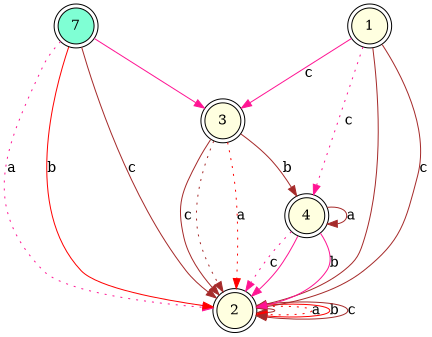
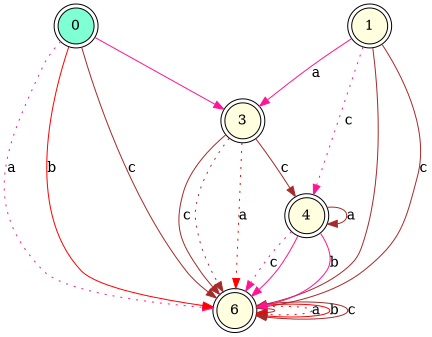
(76, 26) -> (76, 26)
(309, 73) -> (316, 73)
(288, 168) -> (285, 168)
(235, 311) -> (235, 311)
